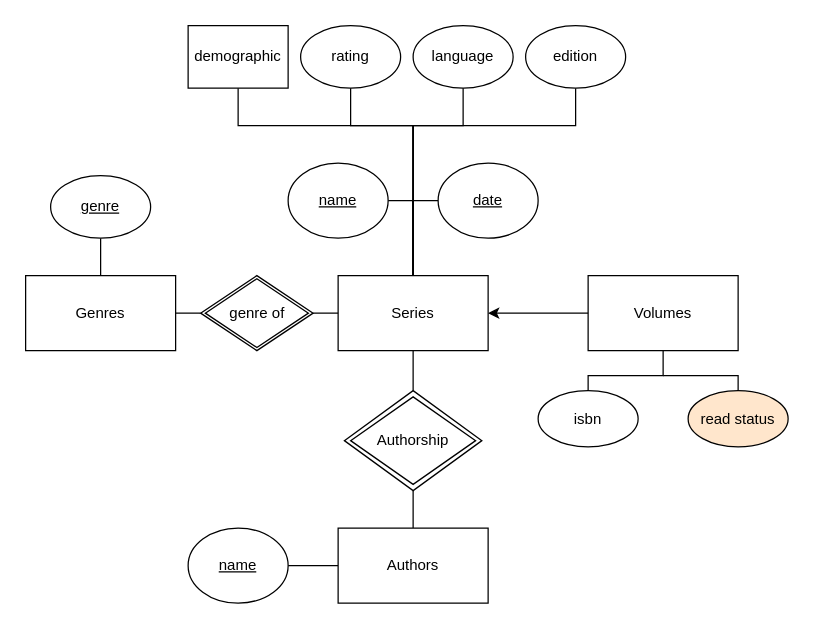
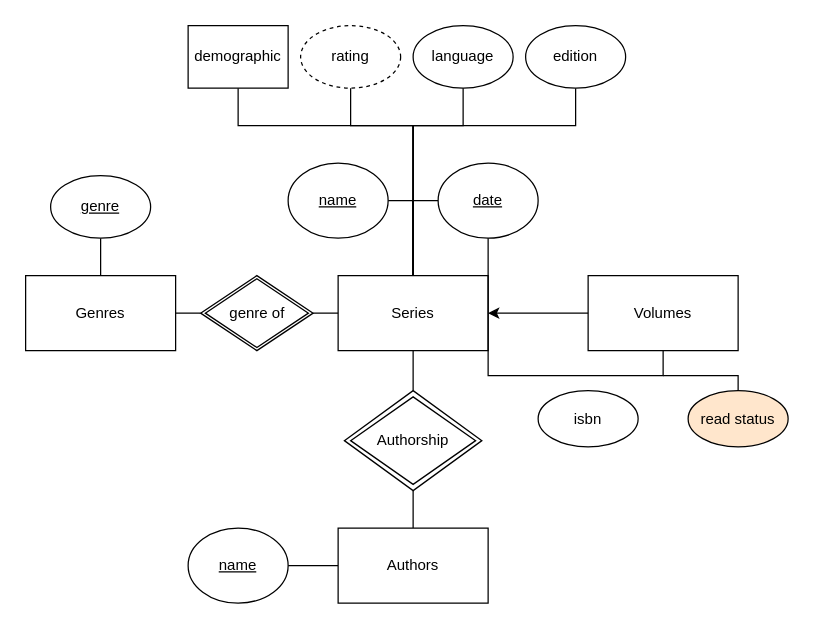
(351, 57) -> (351, 57)
(588, 382) -> (526, 376)
